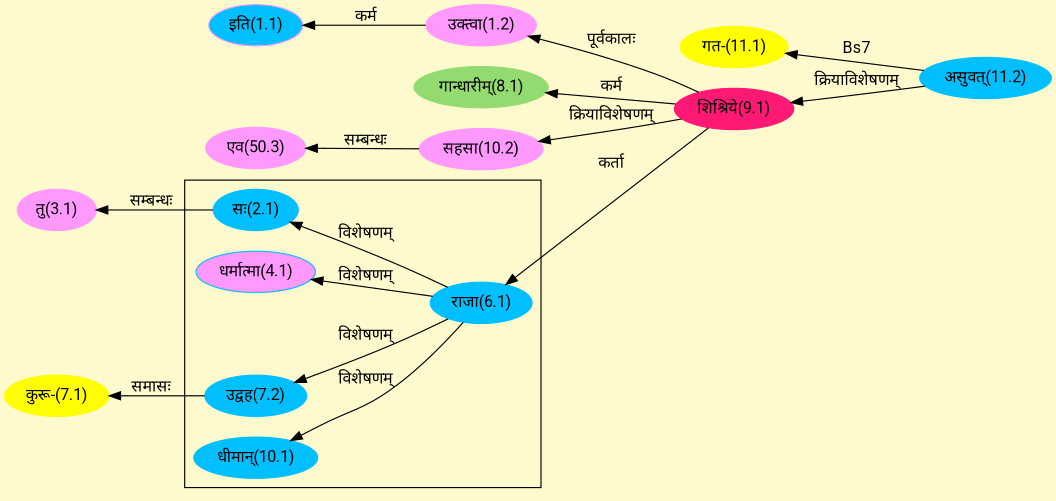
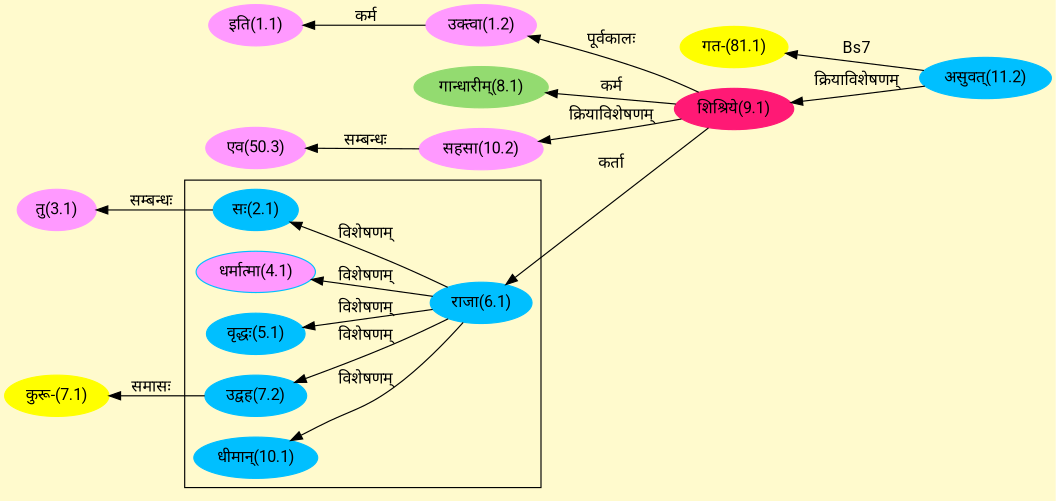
(256, 25) -> (256, 25)
(734, 47) -> (734, 47)
none -> (256, 334)
